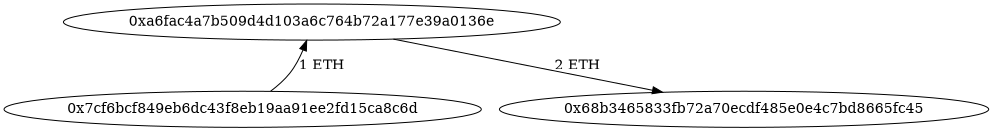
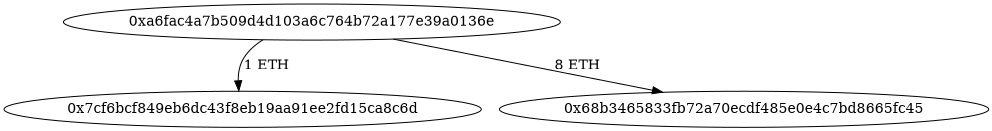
(578, 66) -> (578, 66)
(290, 73) -> (245, 57)
